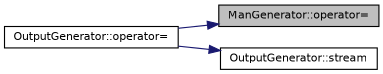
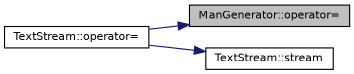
(91, 37) -> (77, 37)
(299, 59) -> (270, 59)
